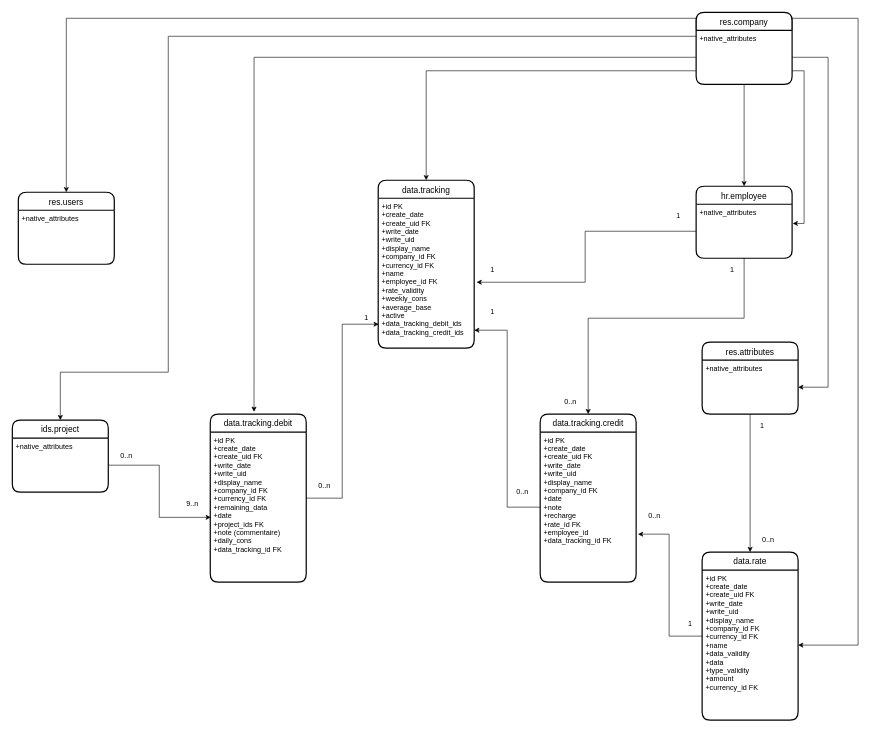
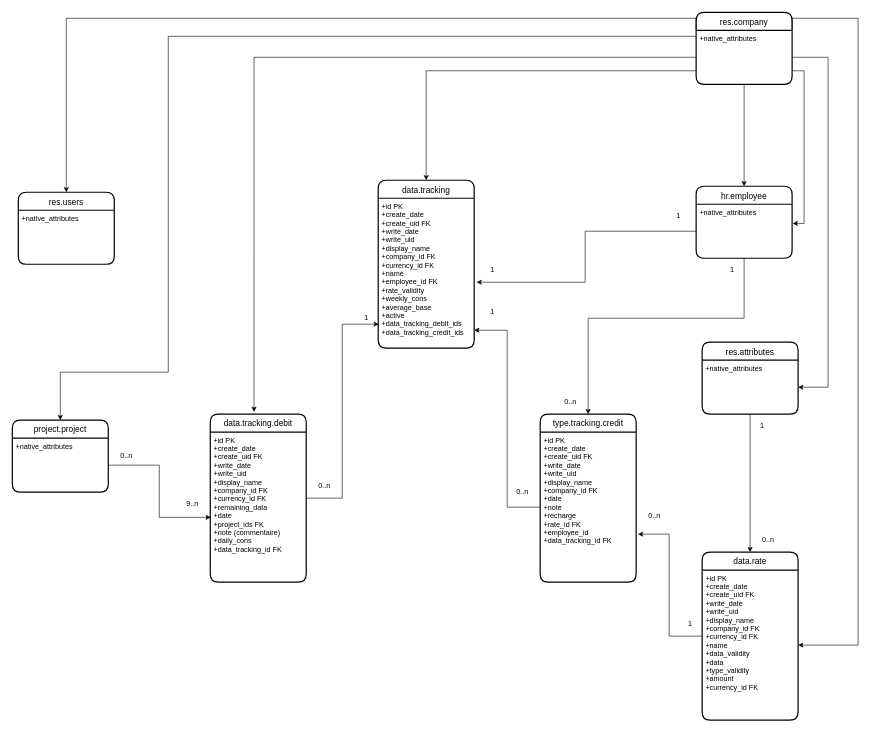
(588, 424) -> (588, 424)
(60, 430) -> (60, 430)
